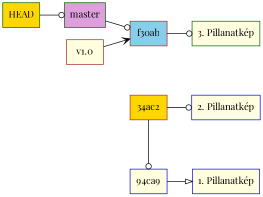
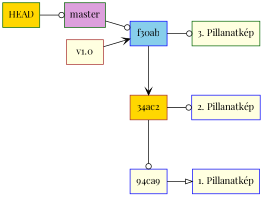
(149, 34) -> (149, 34)
none -> (149, 67)
